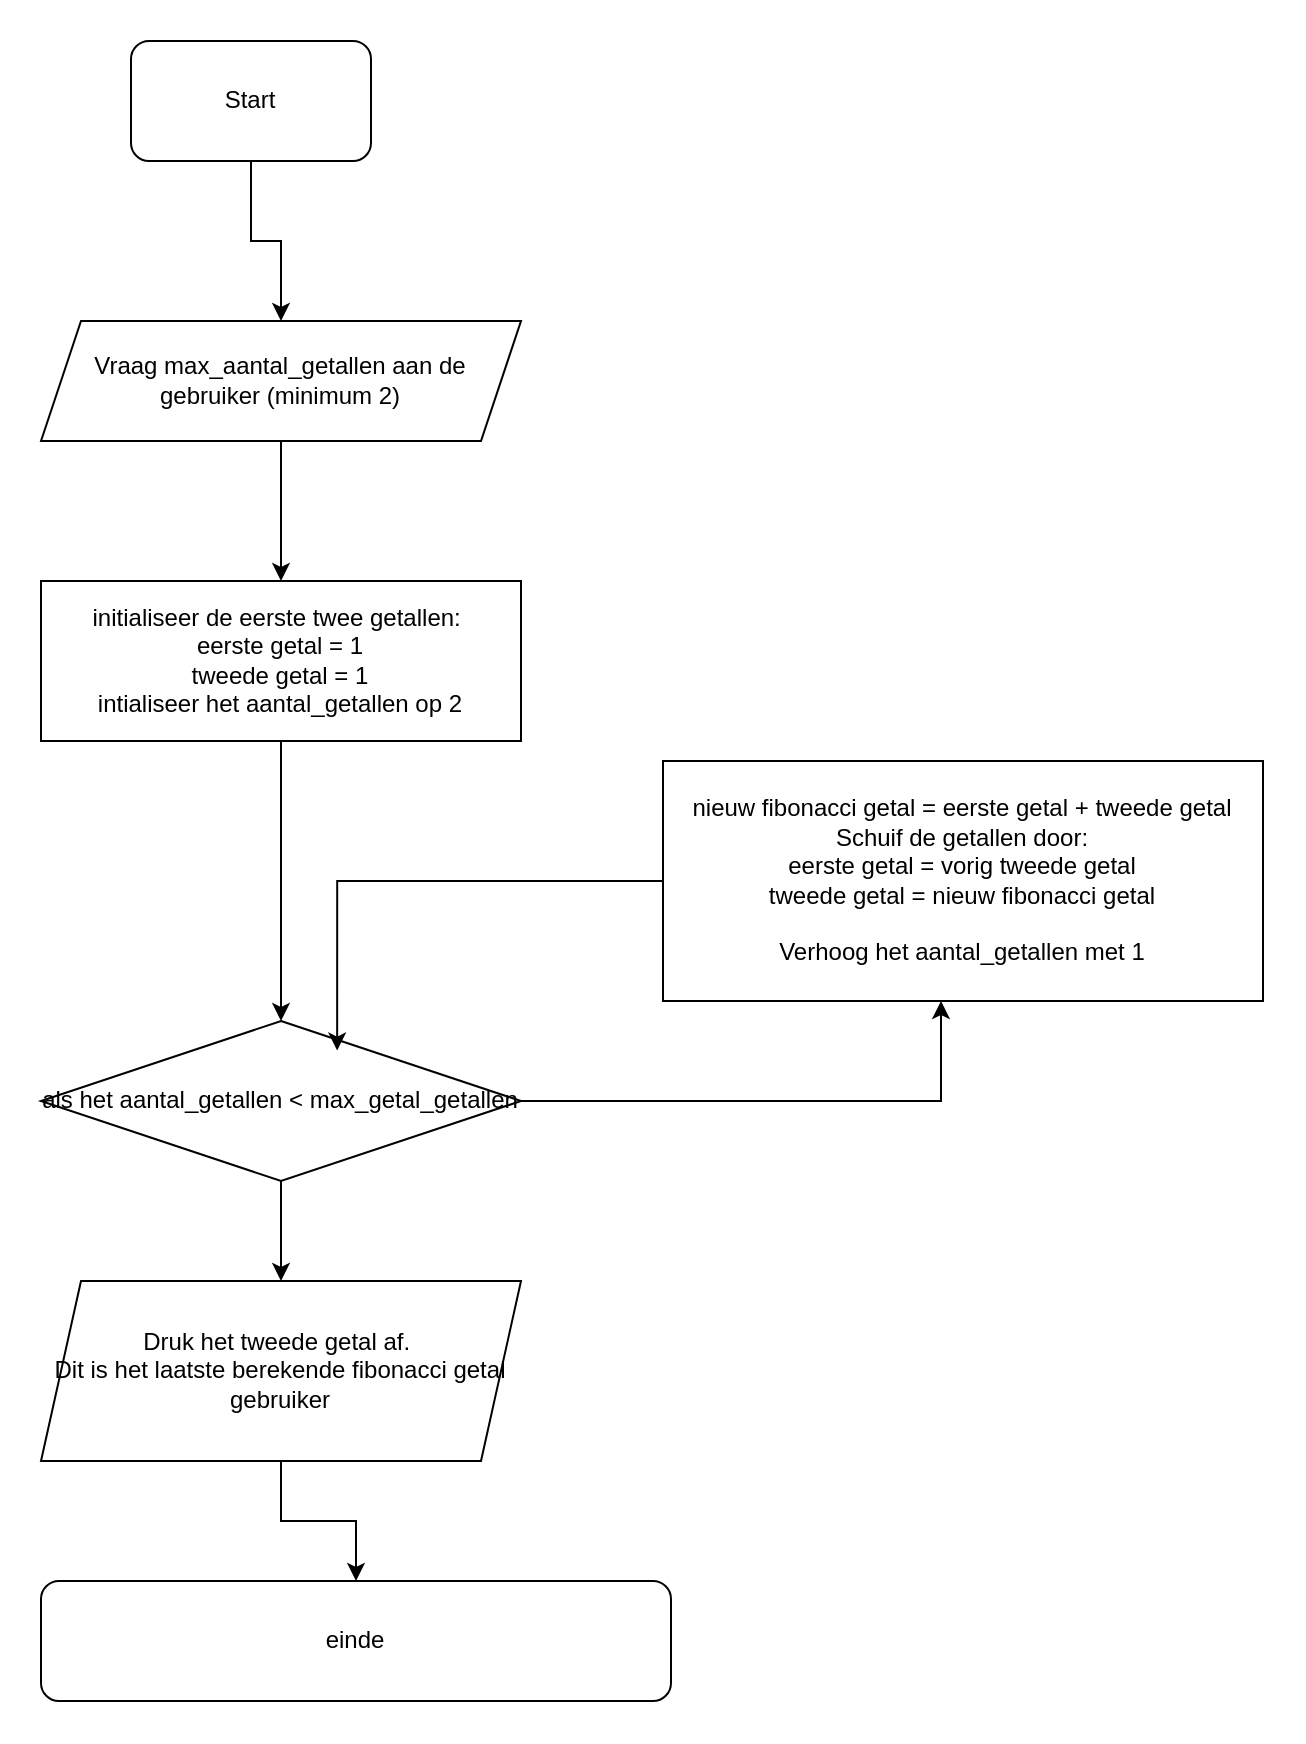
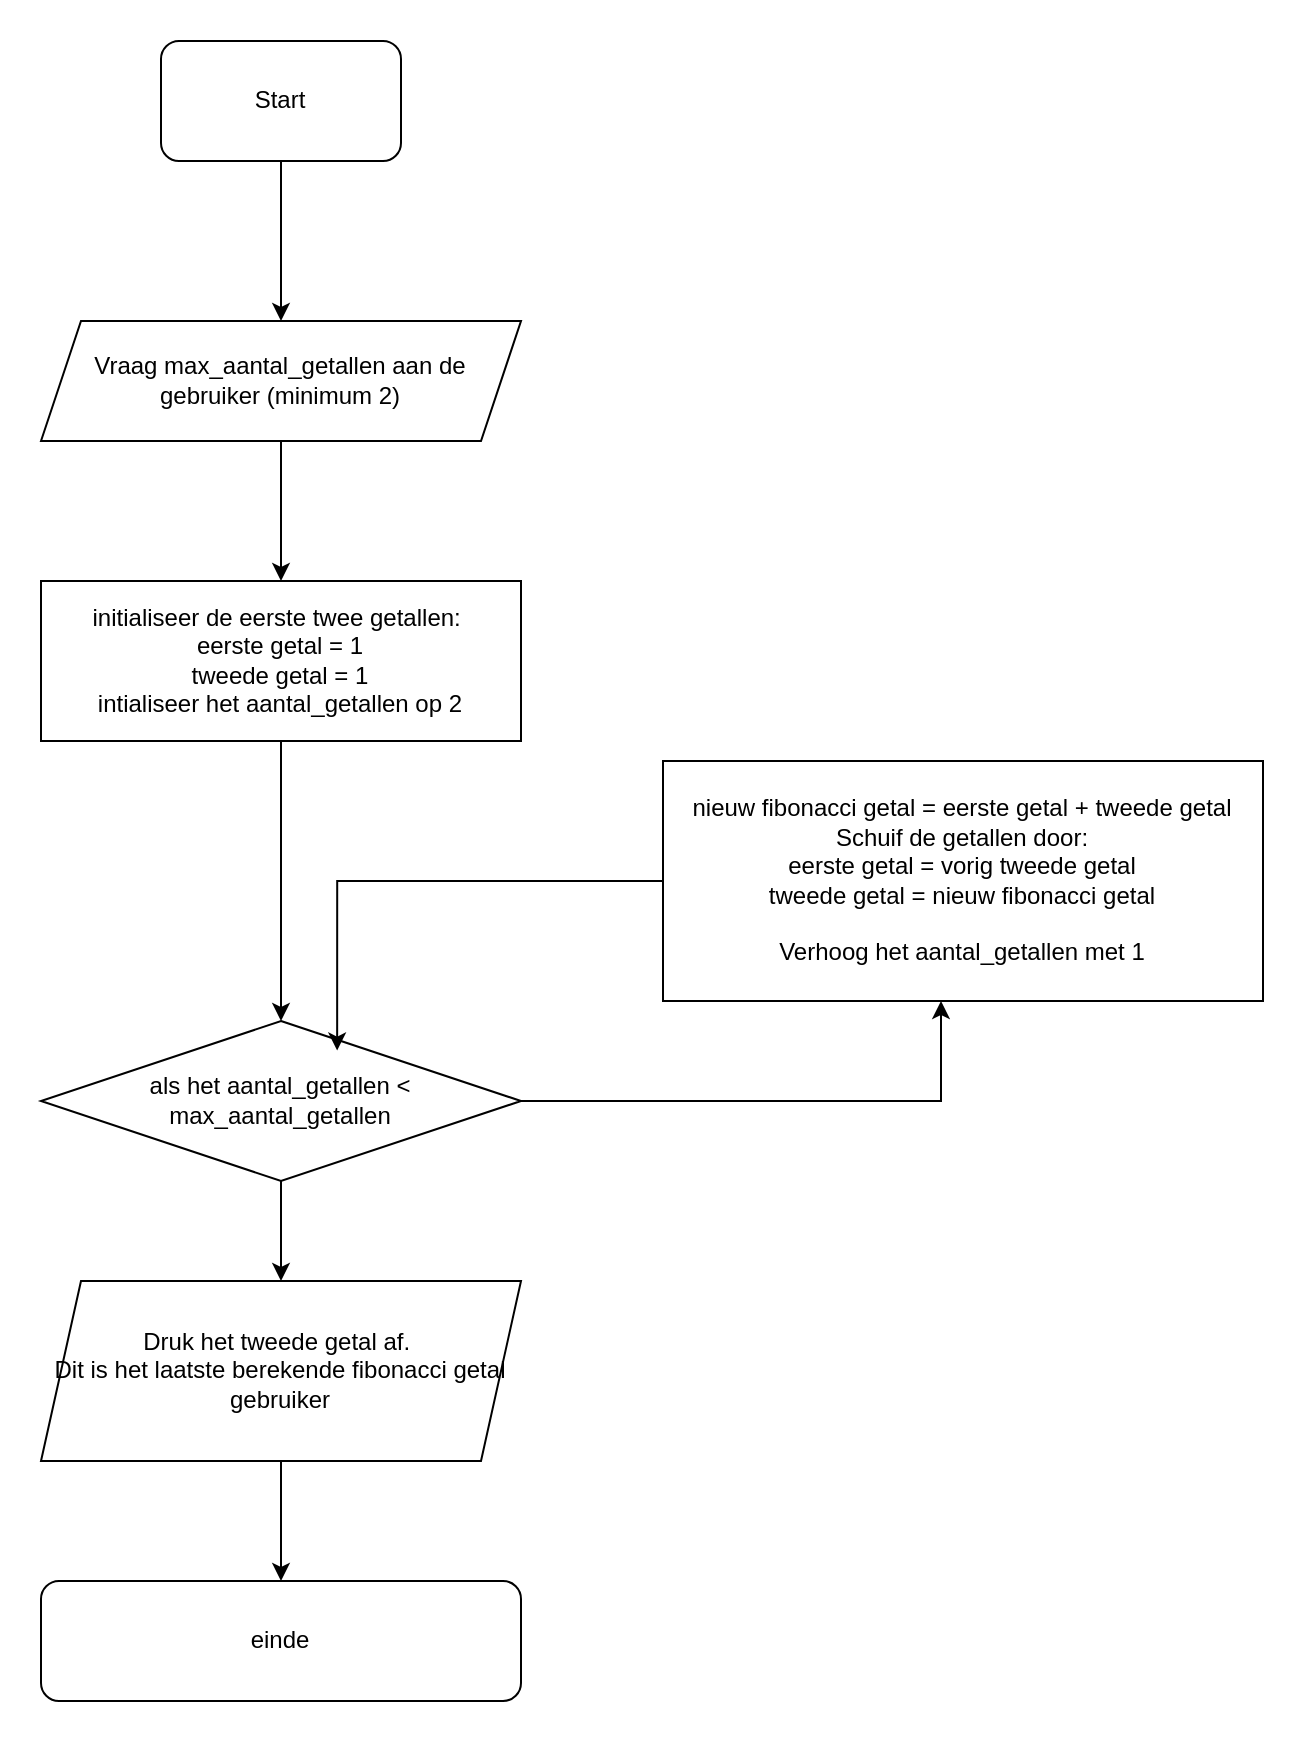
(251, 101) -> (281, 101)
(281, 1101) -> (281, 1101)
(356, 1641) -> (281, 1641)
